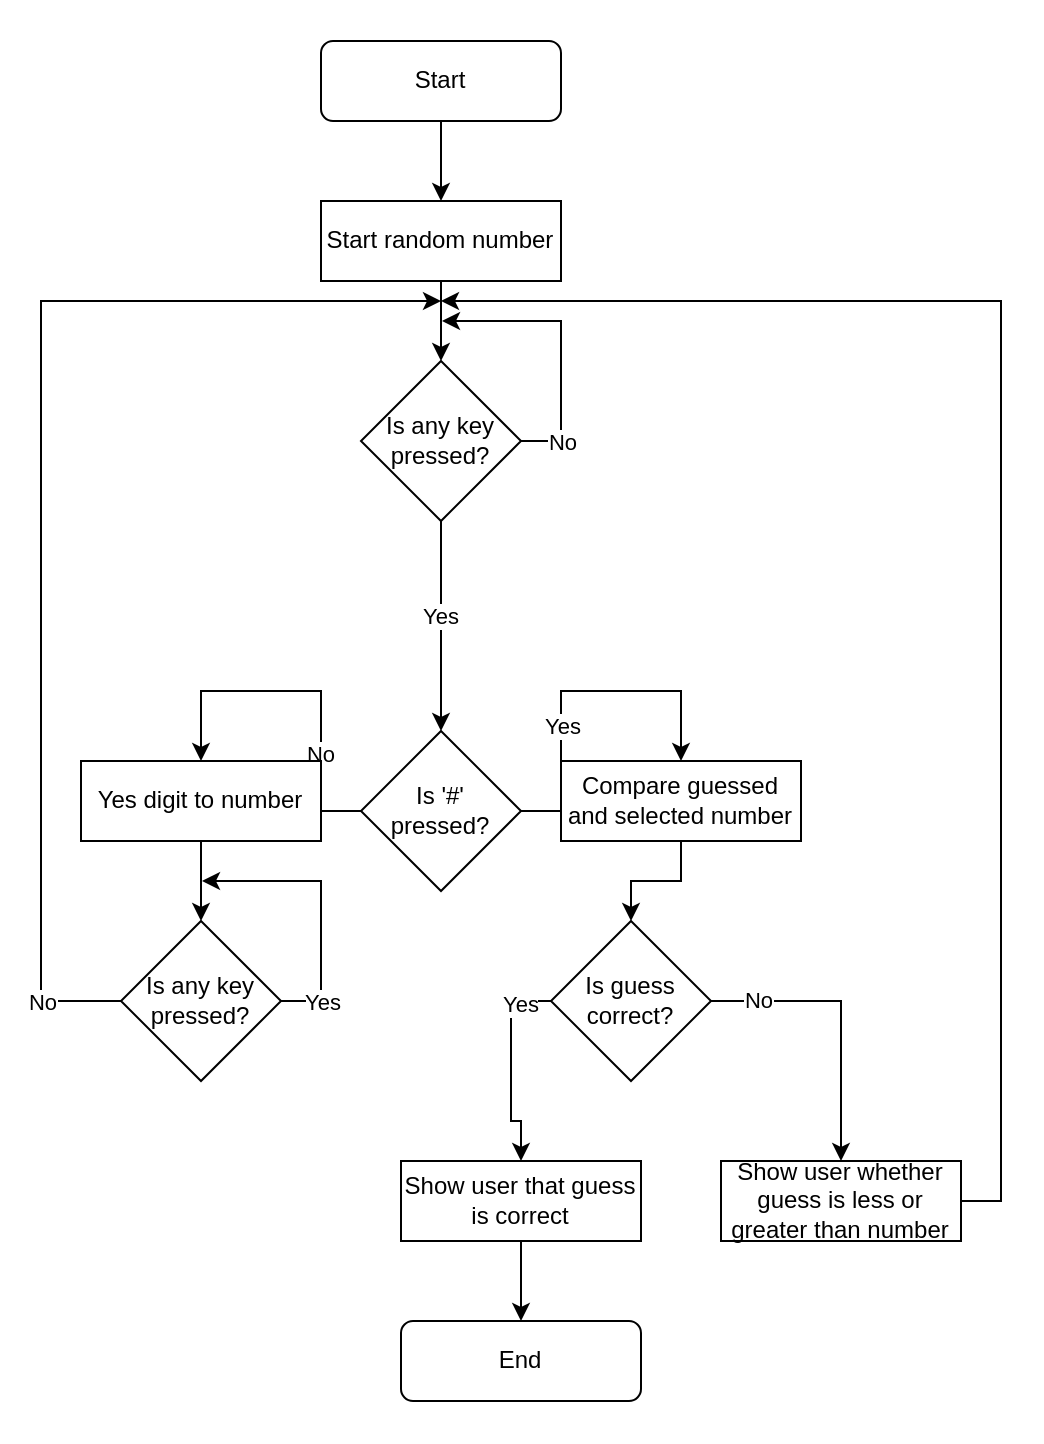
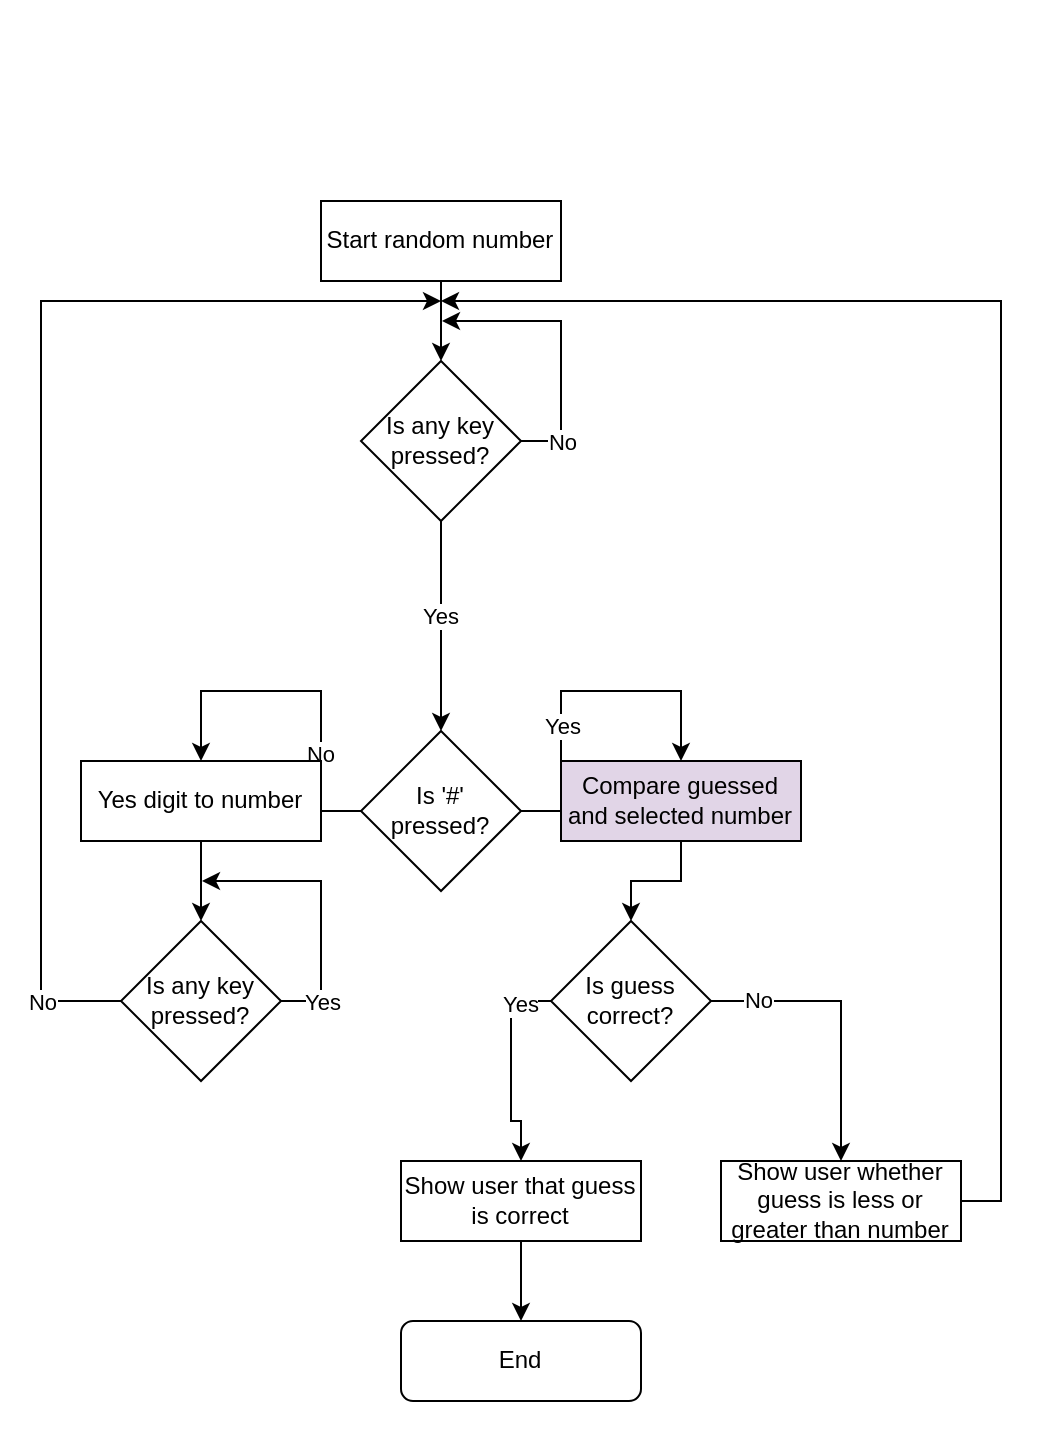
(441, 81) -> none
(441, 154) -> none
(681, 801) -> (681, 801)
